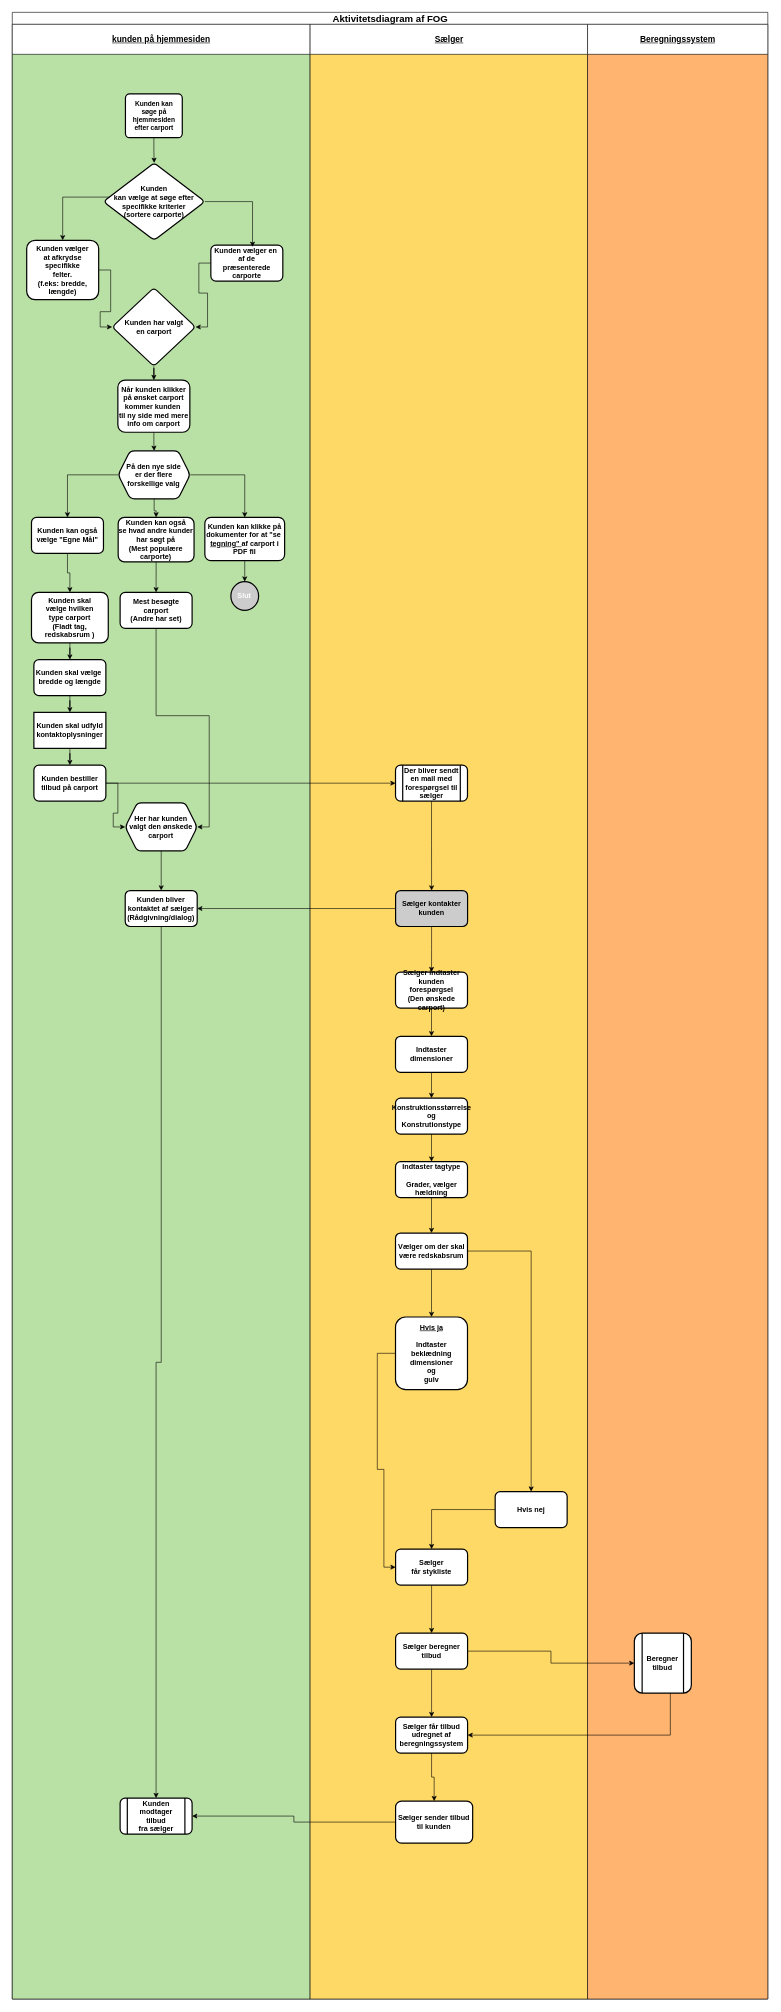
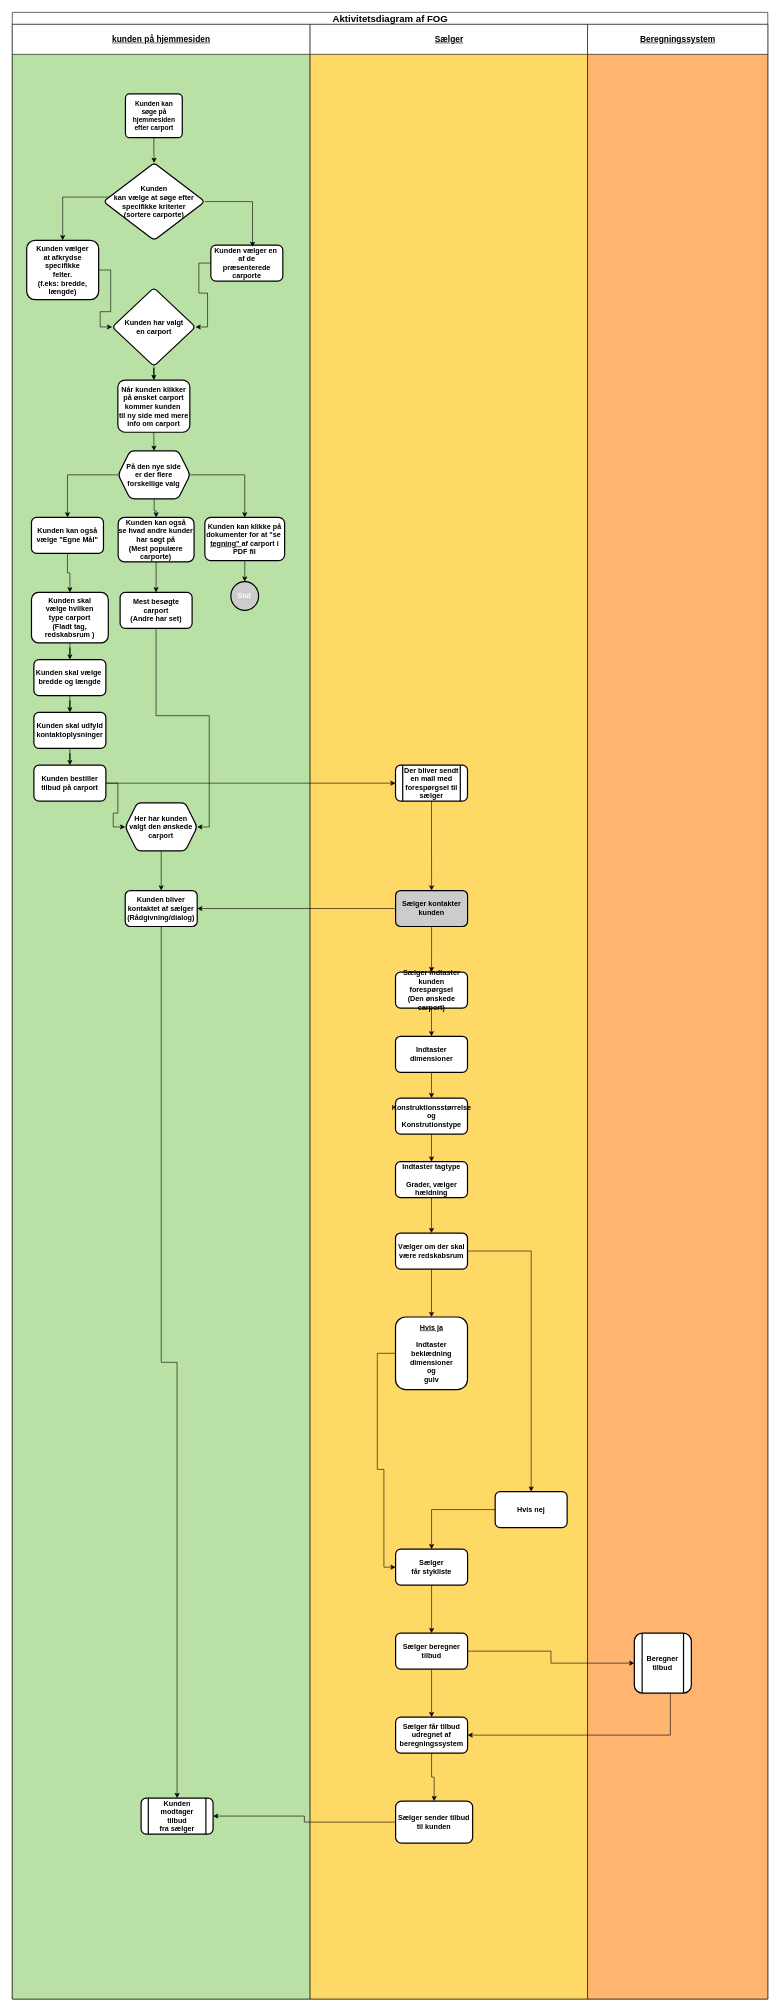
(70, 731) -> (70, 731)
(156, 1817) -> (177, 1817)
